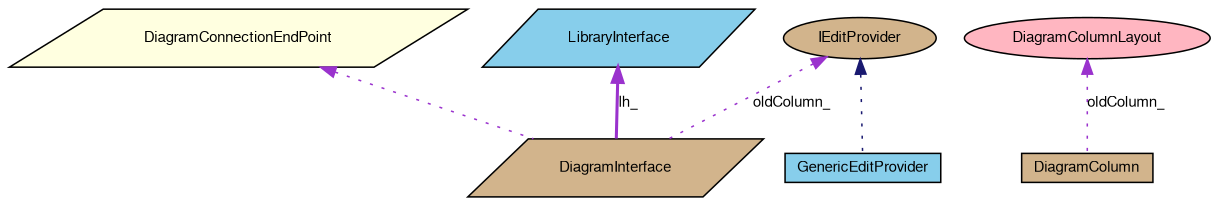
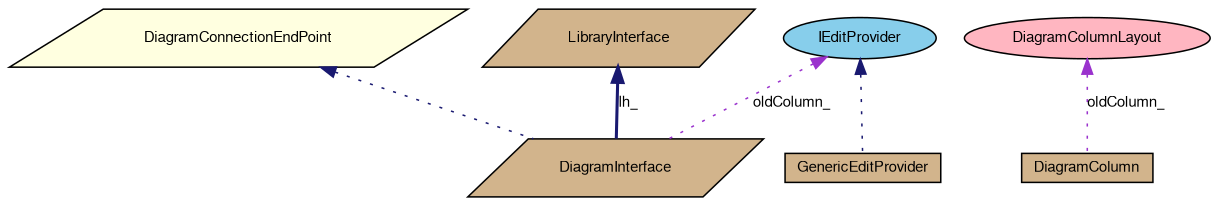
(619, 38) -> (619, 38)
(860, 38) -> (860, 38)
(434, 105) -> (434, 105)
(617, 111) -> (617, 111)
(863, 168) -> (863, 168)
